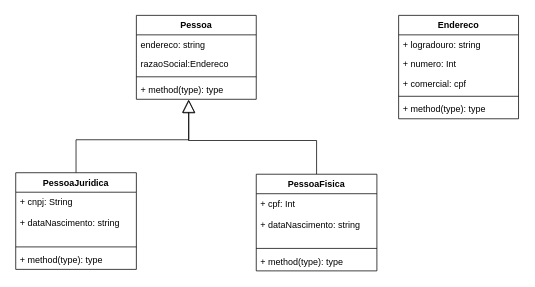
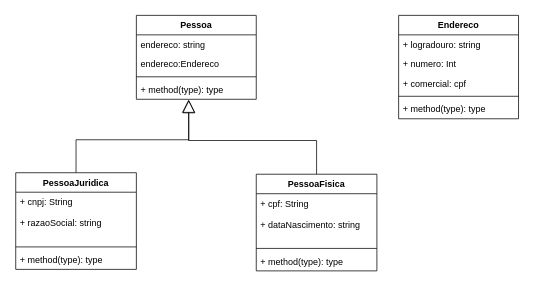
(187, 65) -> (182, 65)
(50, 203) -> (50, 203)
(282, 204) -> (288, 204)
